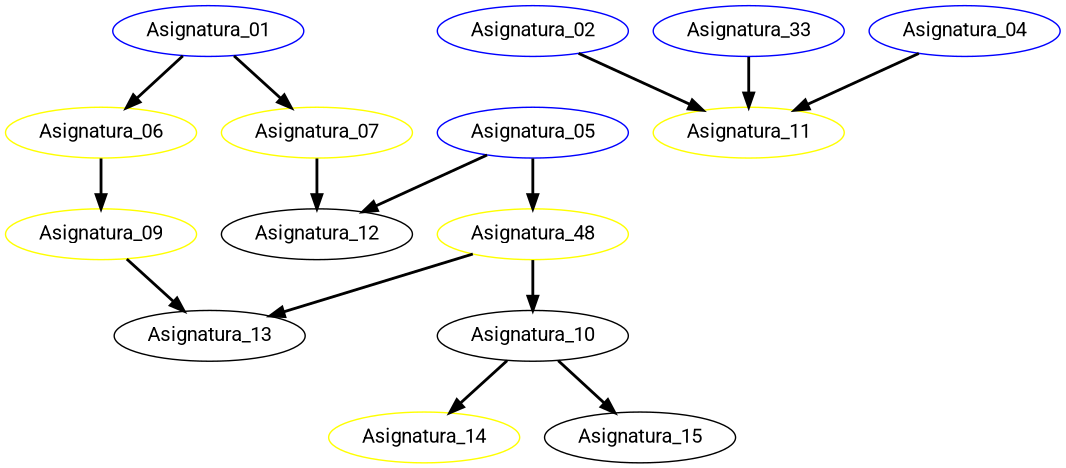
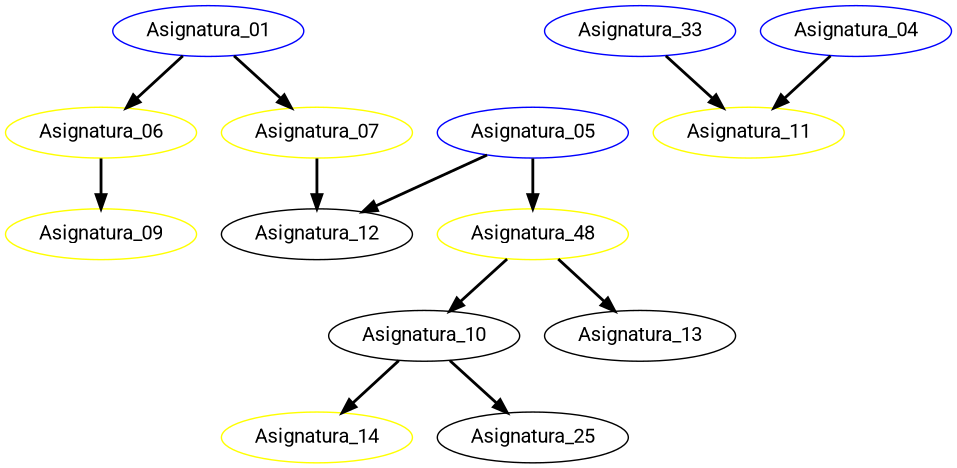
(533, 31) -> none
(150, 280) -> none
(640, 437) -> (533, 437)
